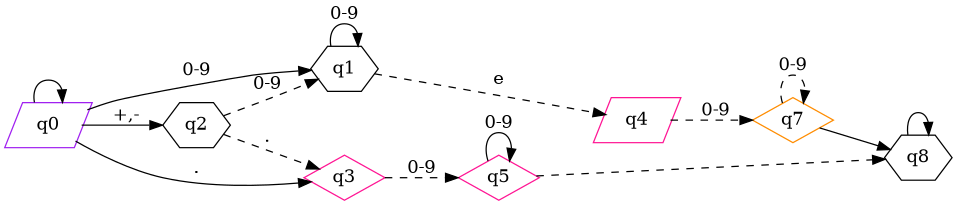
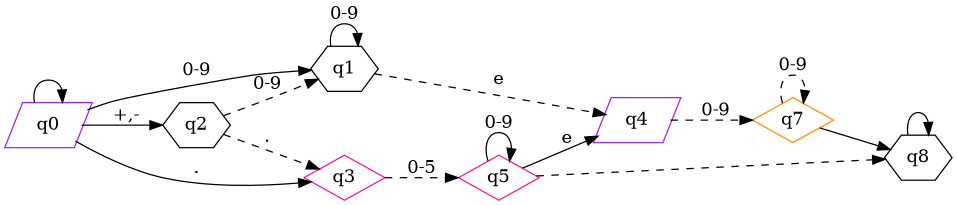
(637, 120) -> (637, 120)
none -> (554, 155)
(422, 168) -> (422, 168)
